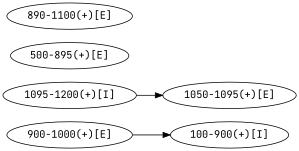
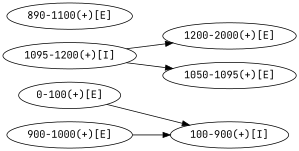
none -> (230, 36)
(70, 56) -> none
none -> (70, 95)
